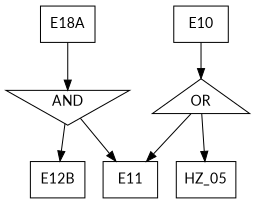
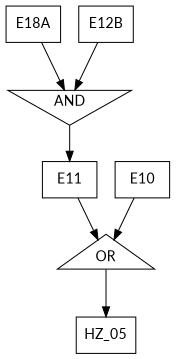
(172, 134) -> (86, 214)
(63, 137) -> (89, 62)
